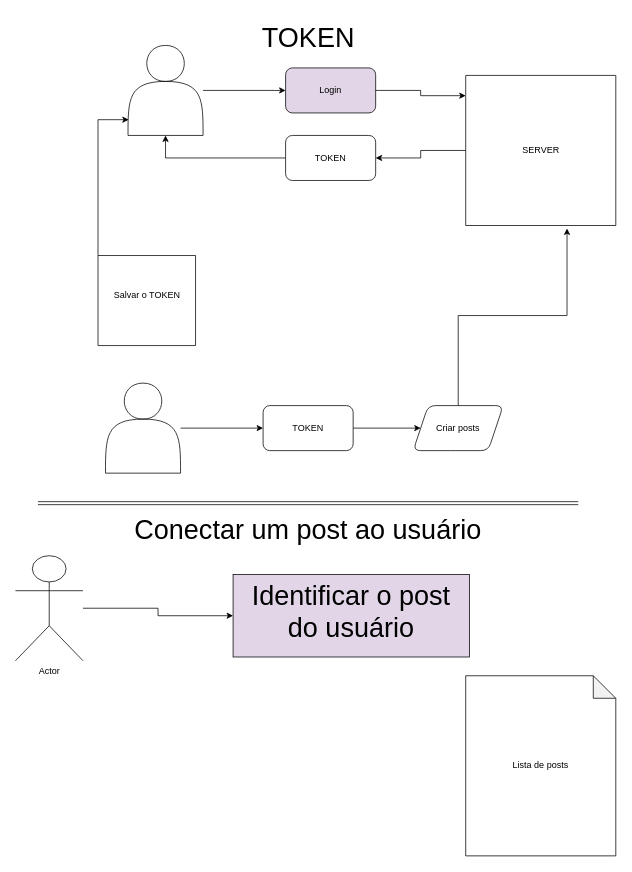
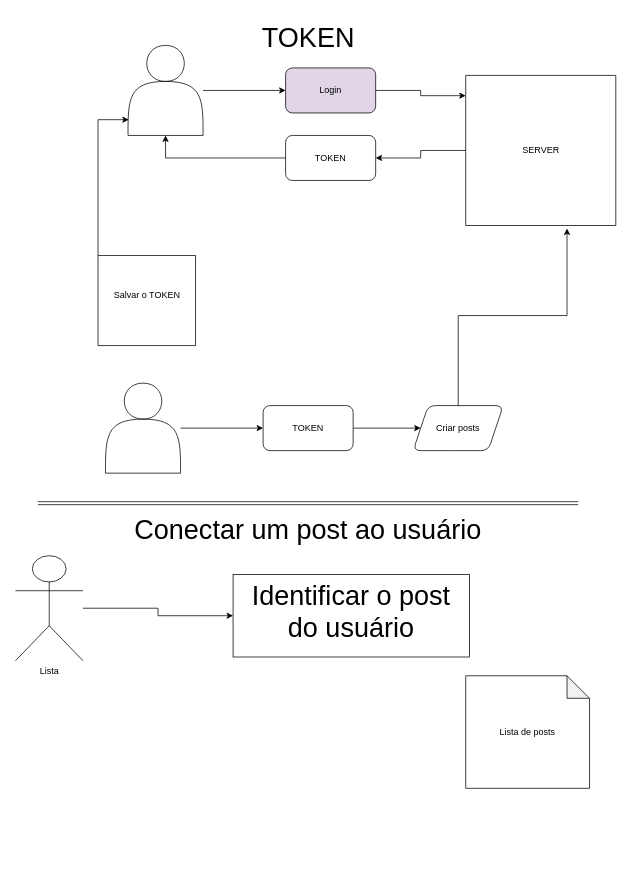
(351, 615) -> (351, 615)
(50, 671) -> (50, 671)
(540, 765) -> (527, 732)
